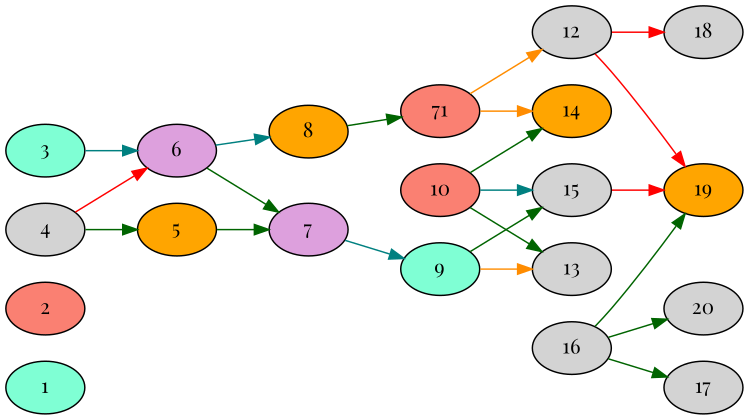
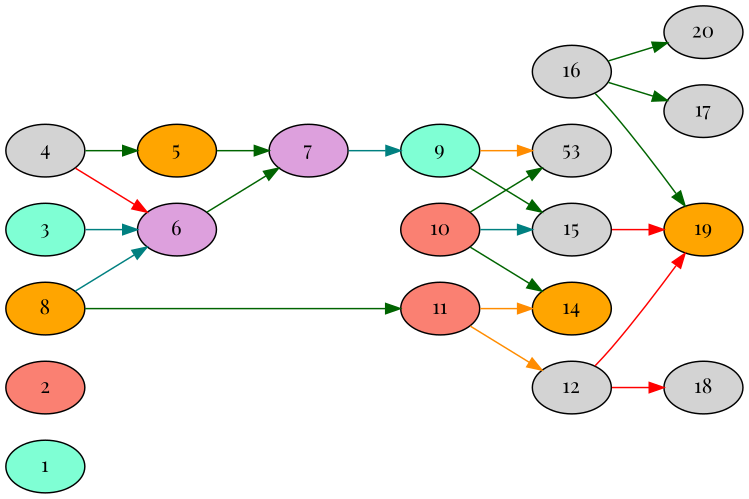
(440, 111) -> (440, 309)
(235, 142) -> (105, 273)
(572, 269) -> (572, 151)
